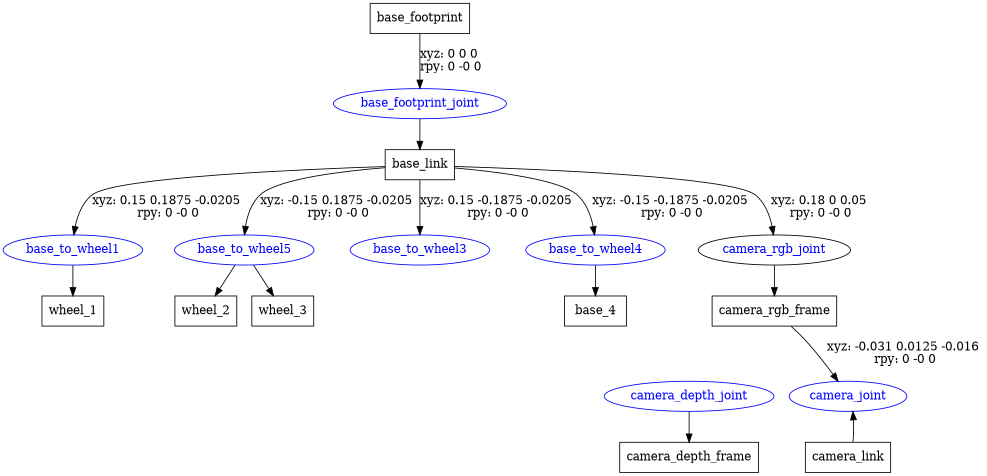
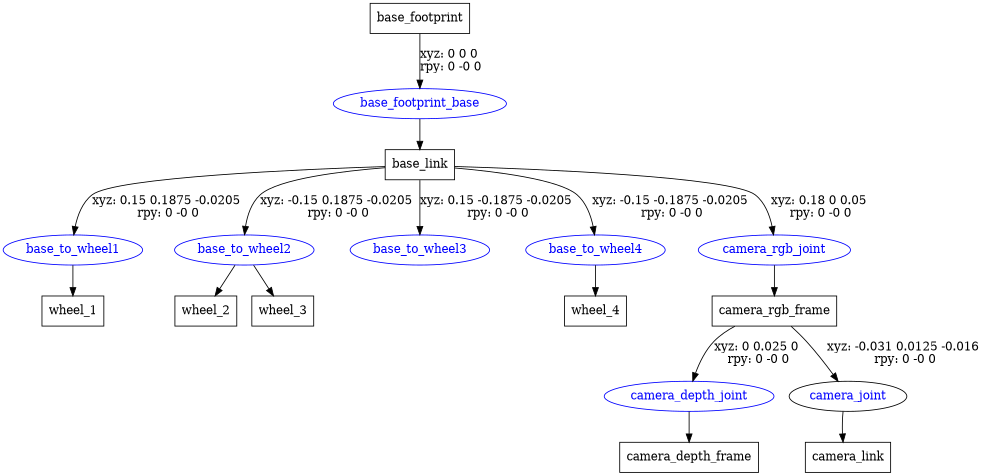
(420, 104) -> (420, 104)
(244, 250) -> (244, 250)
(774, 250) -> (774, 250)
(595, 311) -> (595, 311)
none -> (710, 346)
(848, 396) -> (848, 396)
(854, 431) -> (842, 423)
